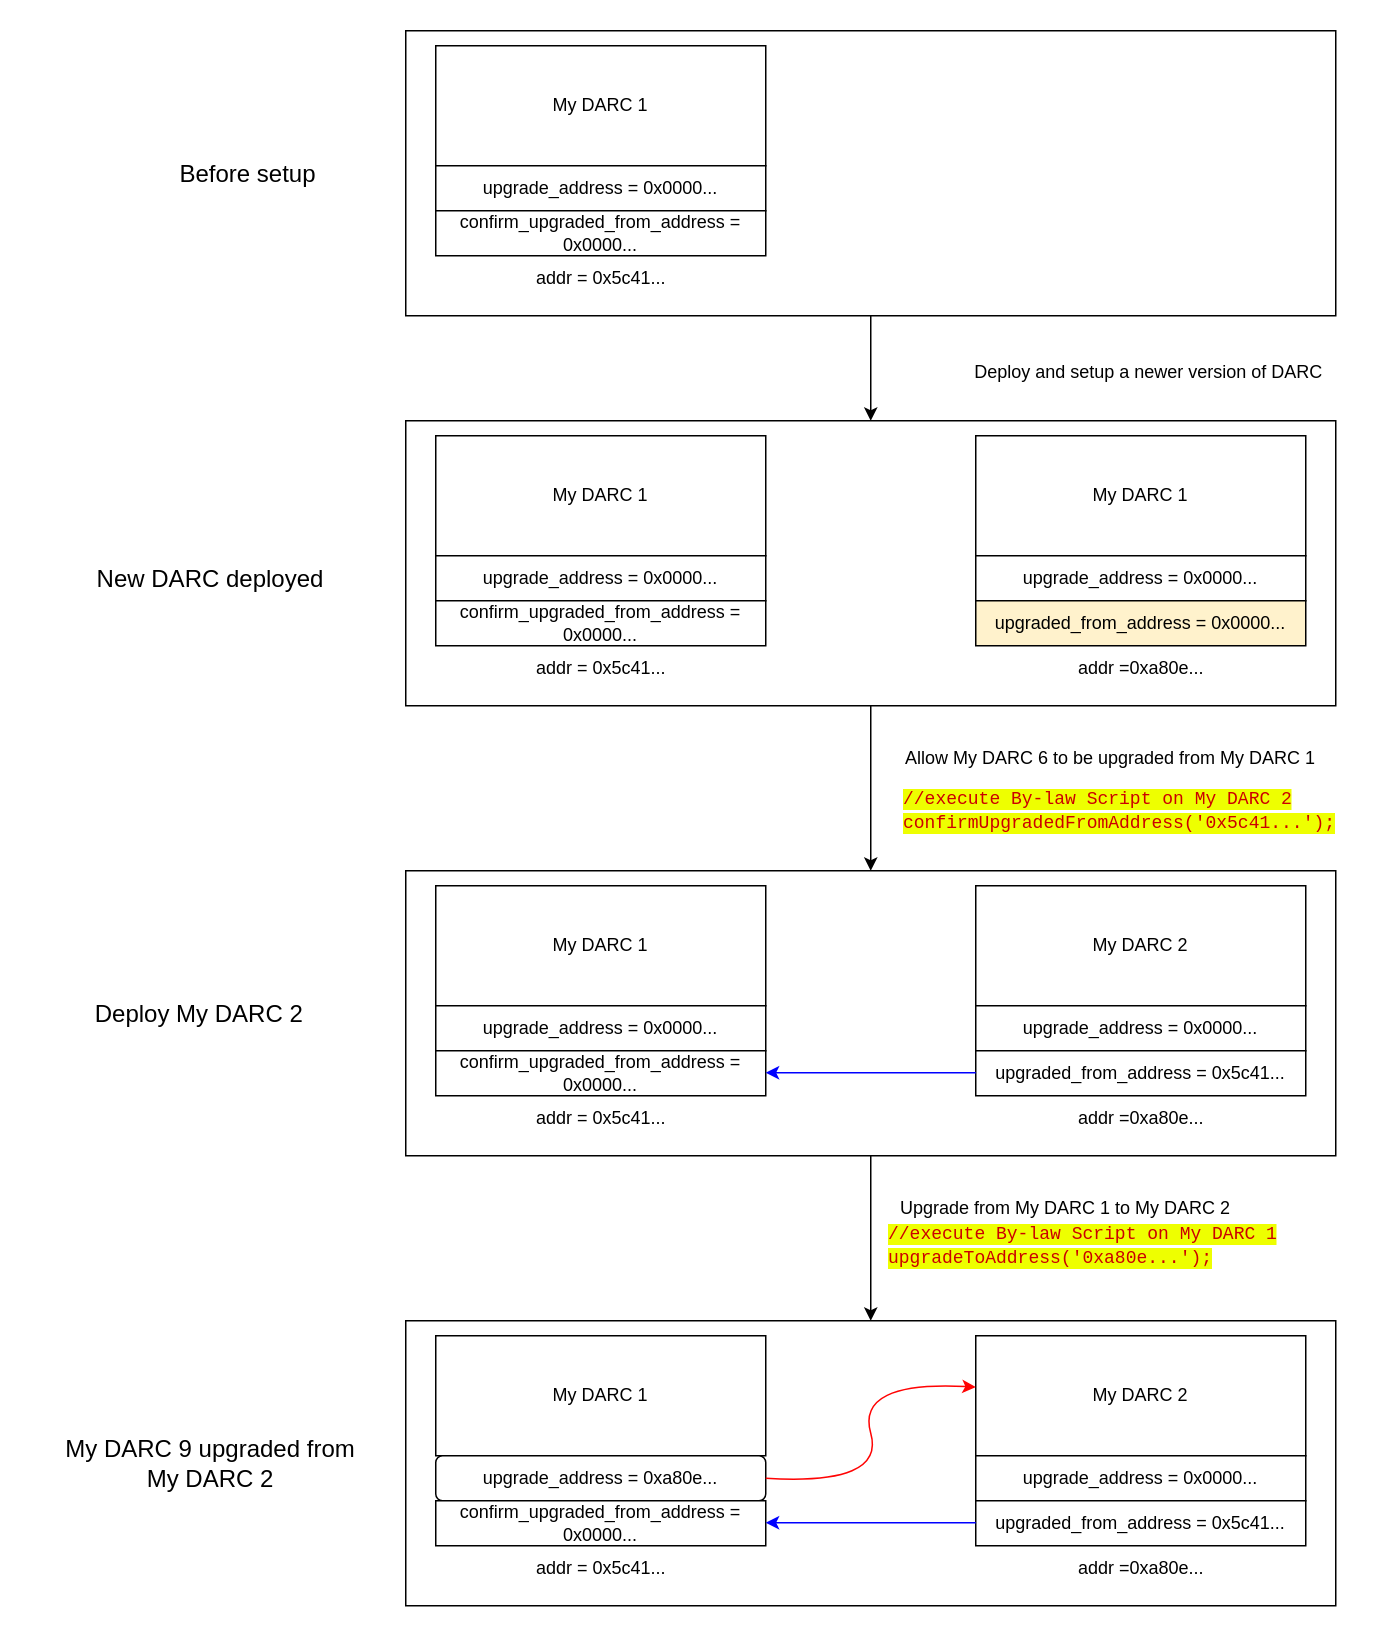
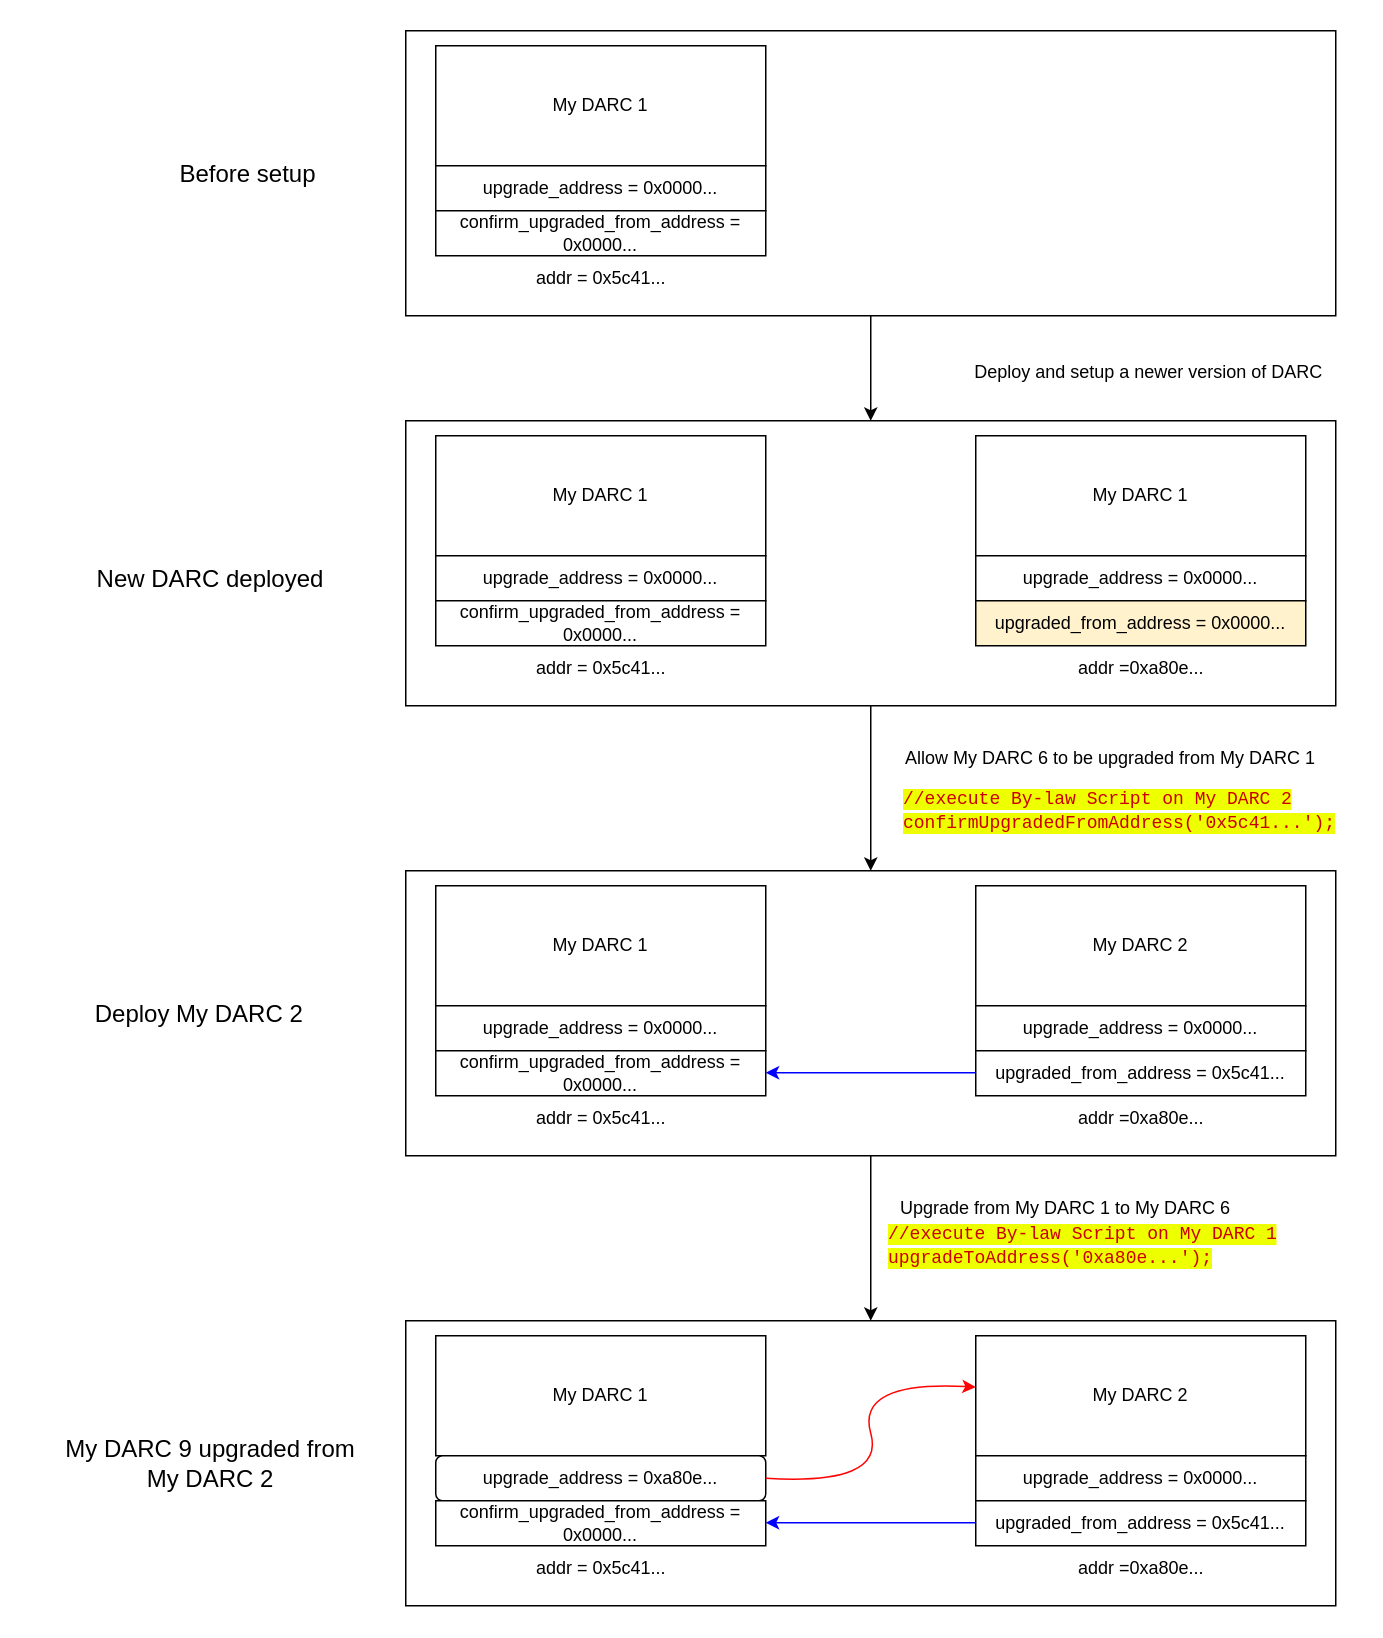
(1066, 1208) -> (1066, 1208)
